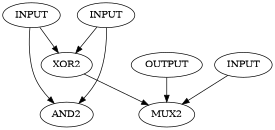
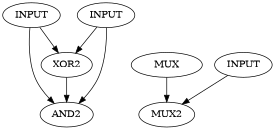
(167, 65) -> (167, 65)
(113, 88) -> (67, 86)
